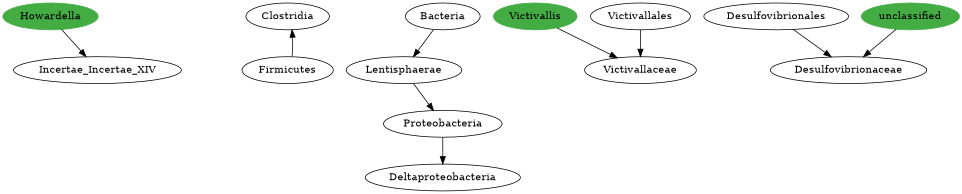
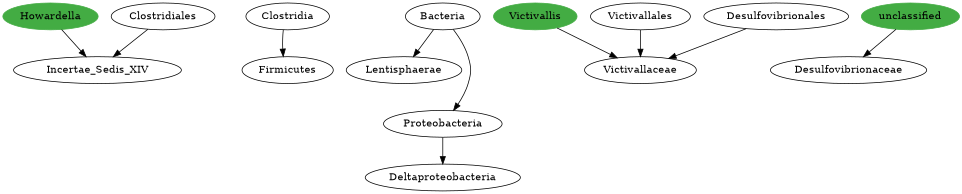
none -> (163, 16)
(809, 41) -> (711, 42)
(293, 47) -> (283, 39)
(97, 70) -> (97, 70)
(421, 94) -> (470, 66)
